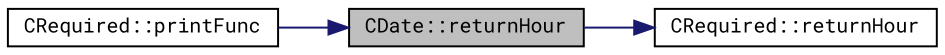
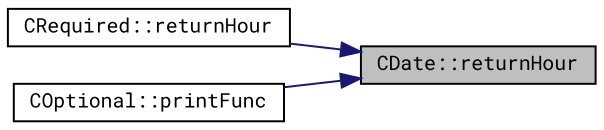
(143, 28) -> (149, 103)
(609, 28) -> (315, 47)
